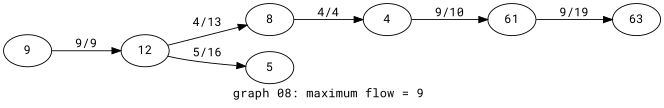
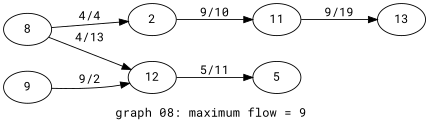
(387, 20) -> (152, 20)
(512, 20) -> (277, 20)
(637, 20) -> (402, 20)
(203, 36) -> (86, 52)
(86, 44) -> (90, 80)
(207, 53) -> (215, 71)
